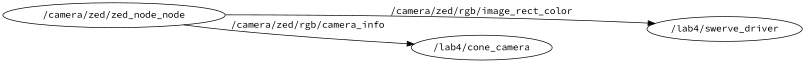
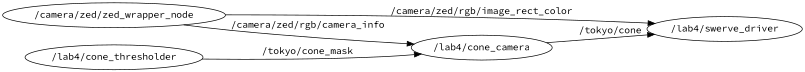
(114, 15) -> (114, 15)
none -> (597, 39)
none -> (114, 57)
